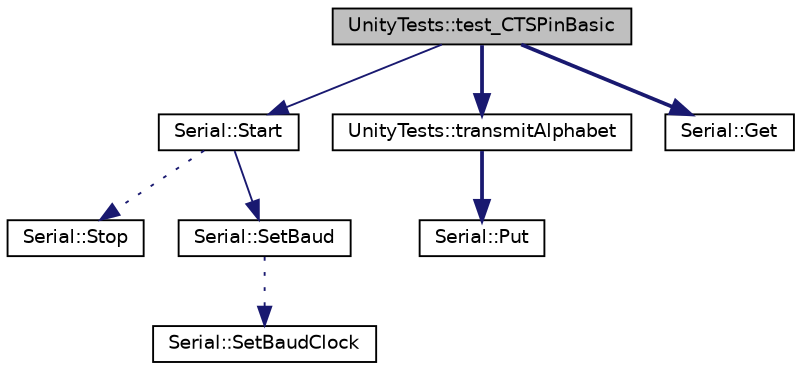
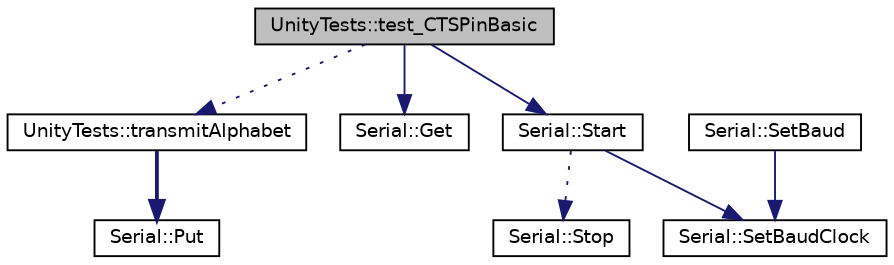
(482, 70) -> (290, 76)
(597, 76) -> (405, 70)
(244, 176) -> (665, 181)
(265, 282) -> (775, 176)
